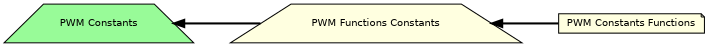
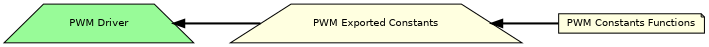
(99, 23) -> (99, 23)
(376, 23) -> (376, 23)
